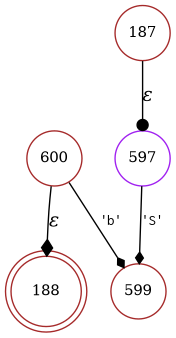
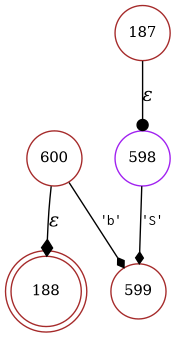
(143, 158) -> (143, 158)
